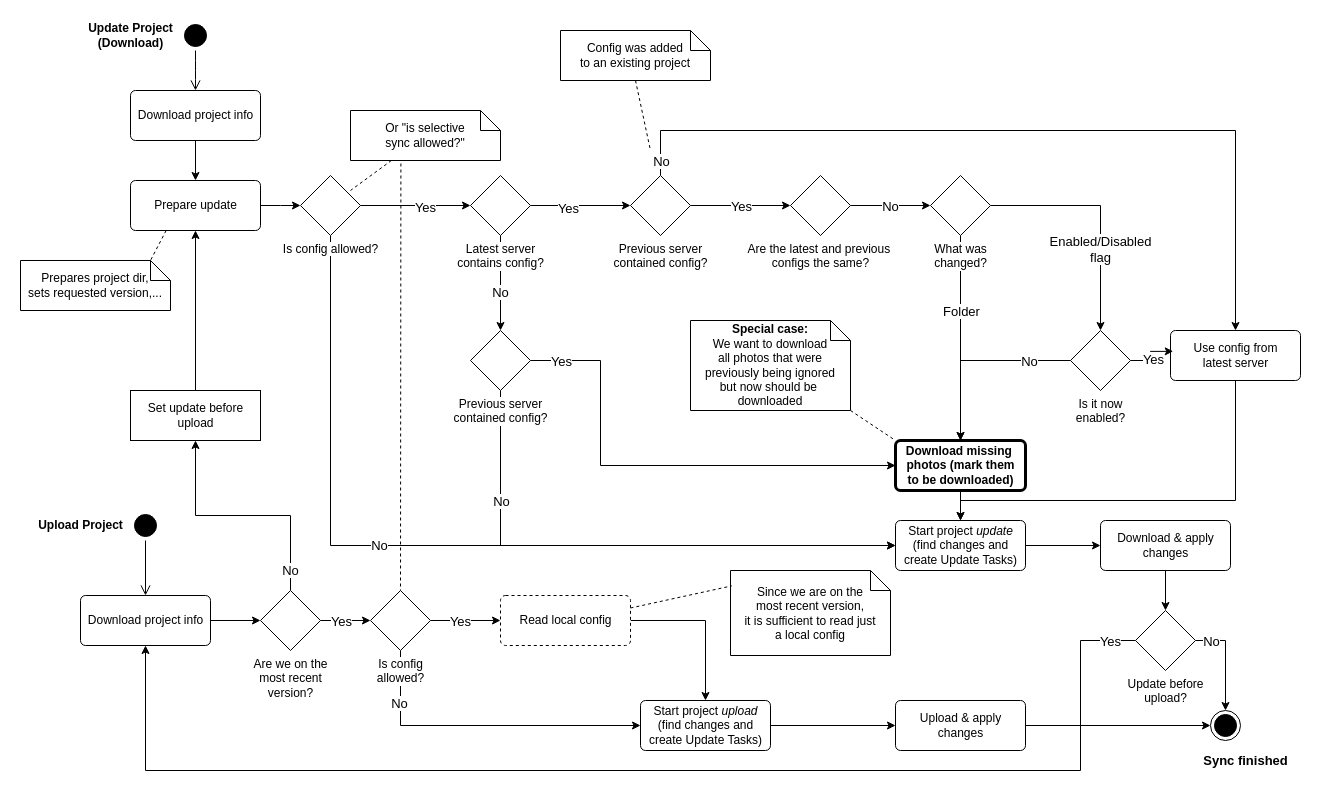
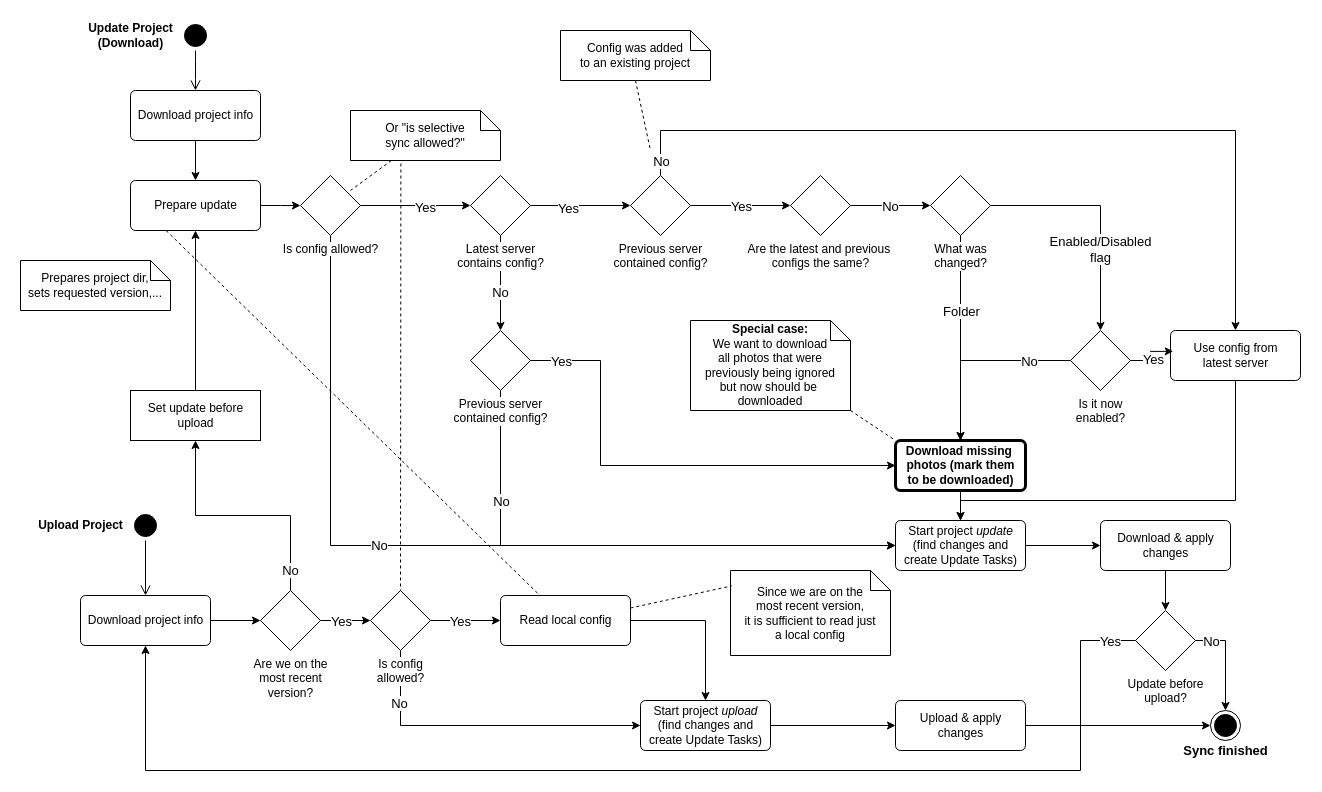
(159, 244) -> (353, 413)
(566, 621) -> (566, 621)
(1246, 761) -> (1226, 751)
